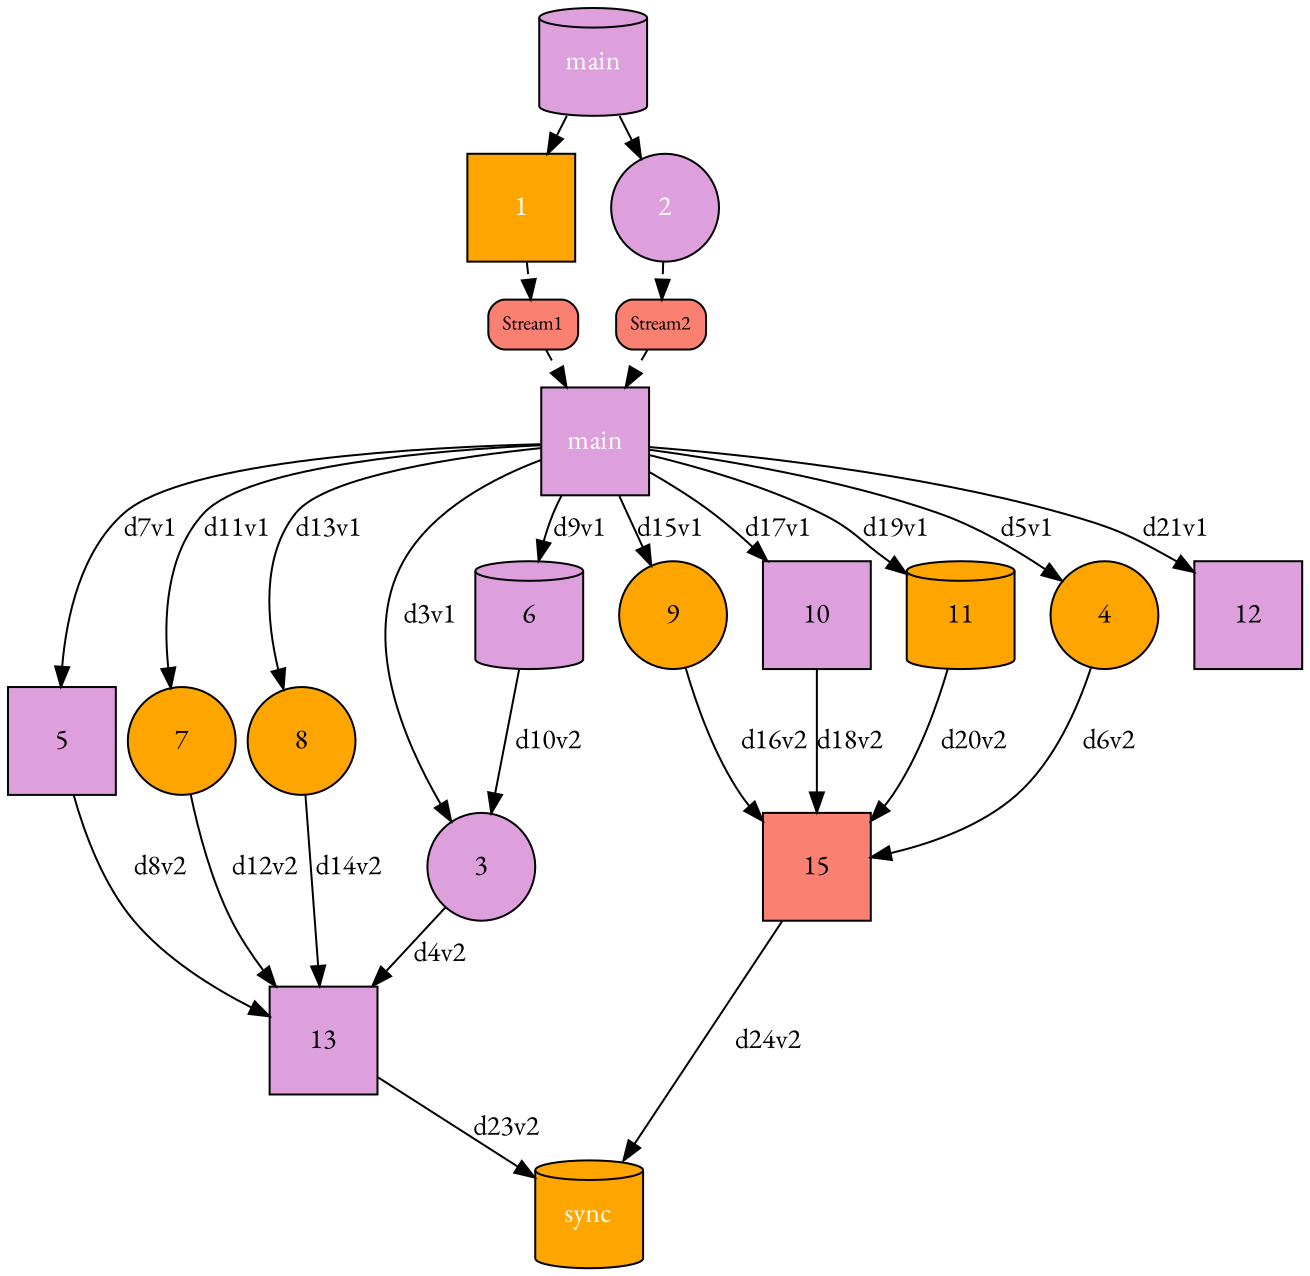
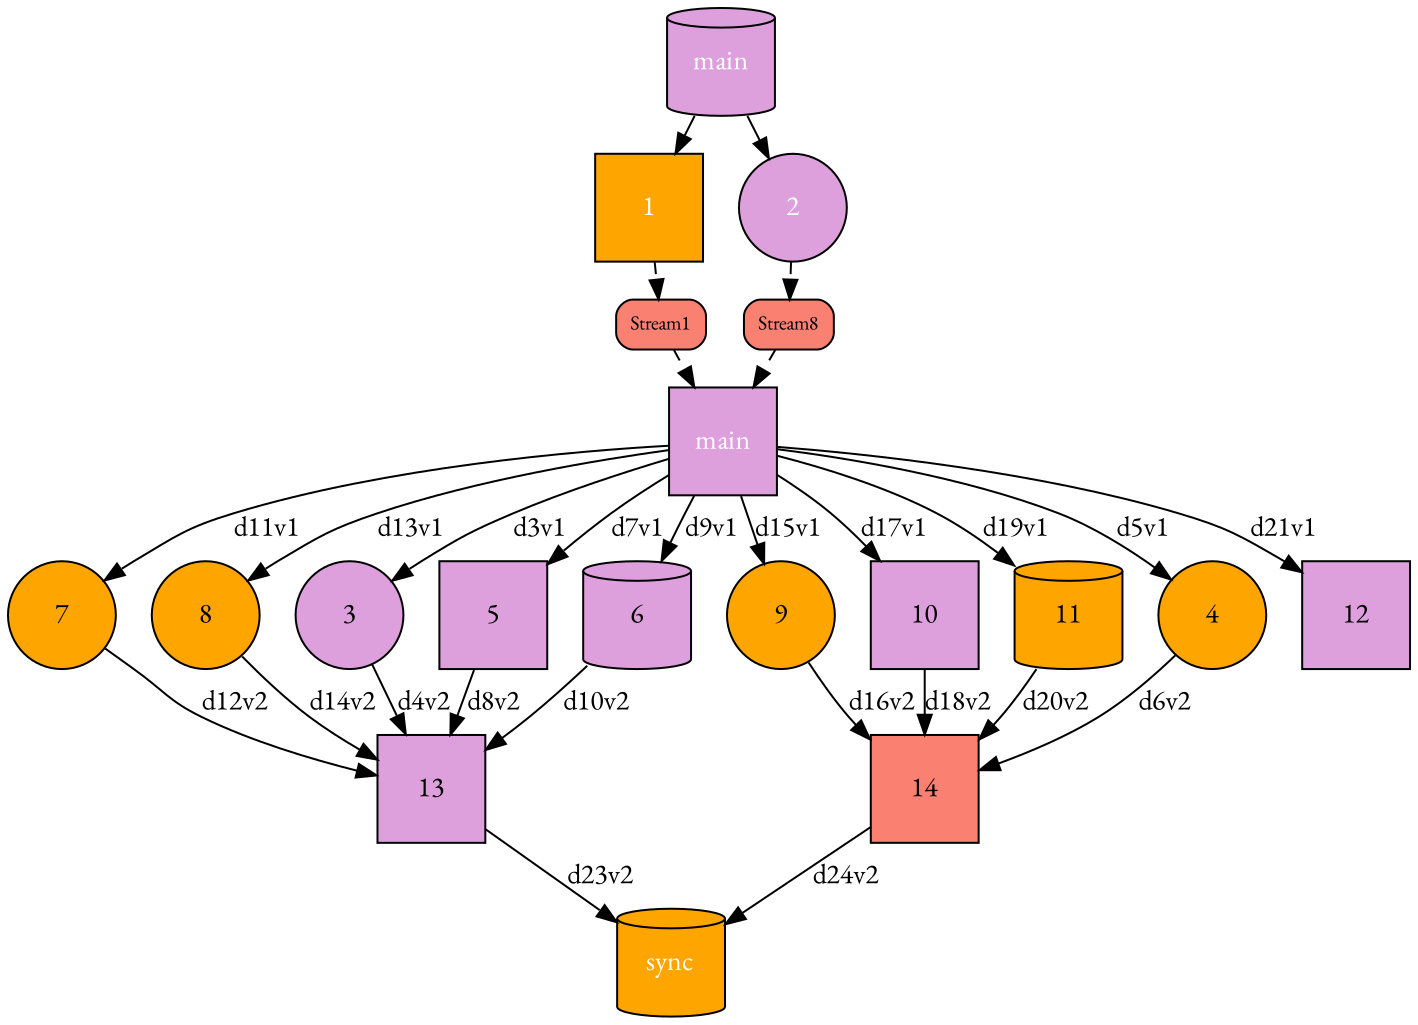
(661, 325) -> (789, 325)
(507, 732) -> (546, 703)
(817, 867) -> (925, 789)
